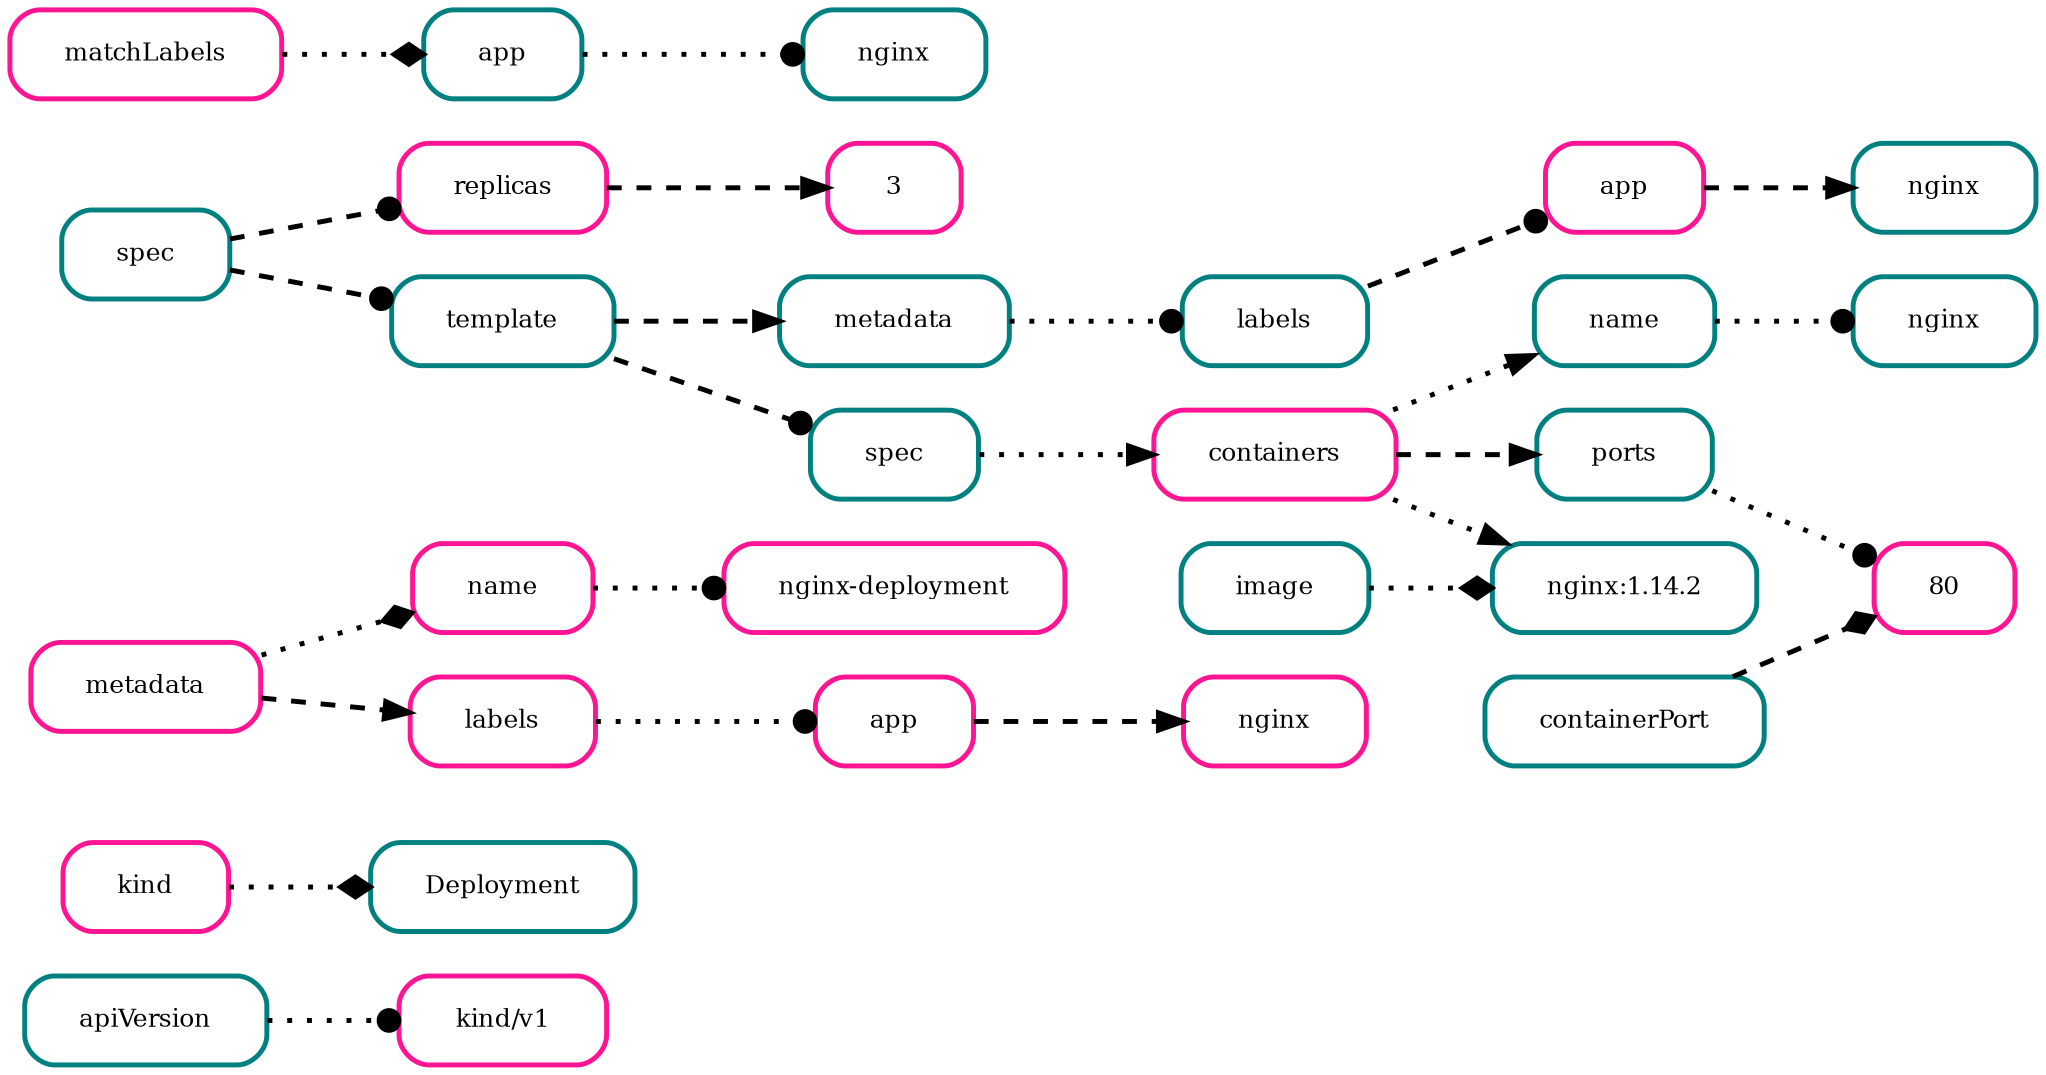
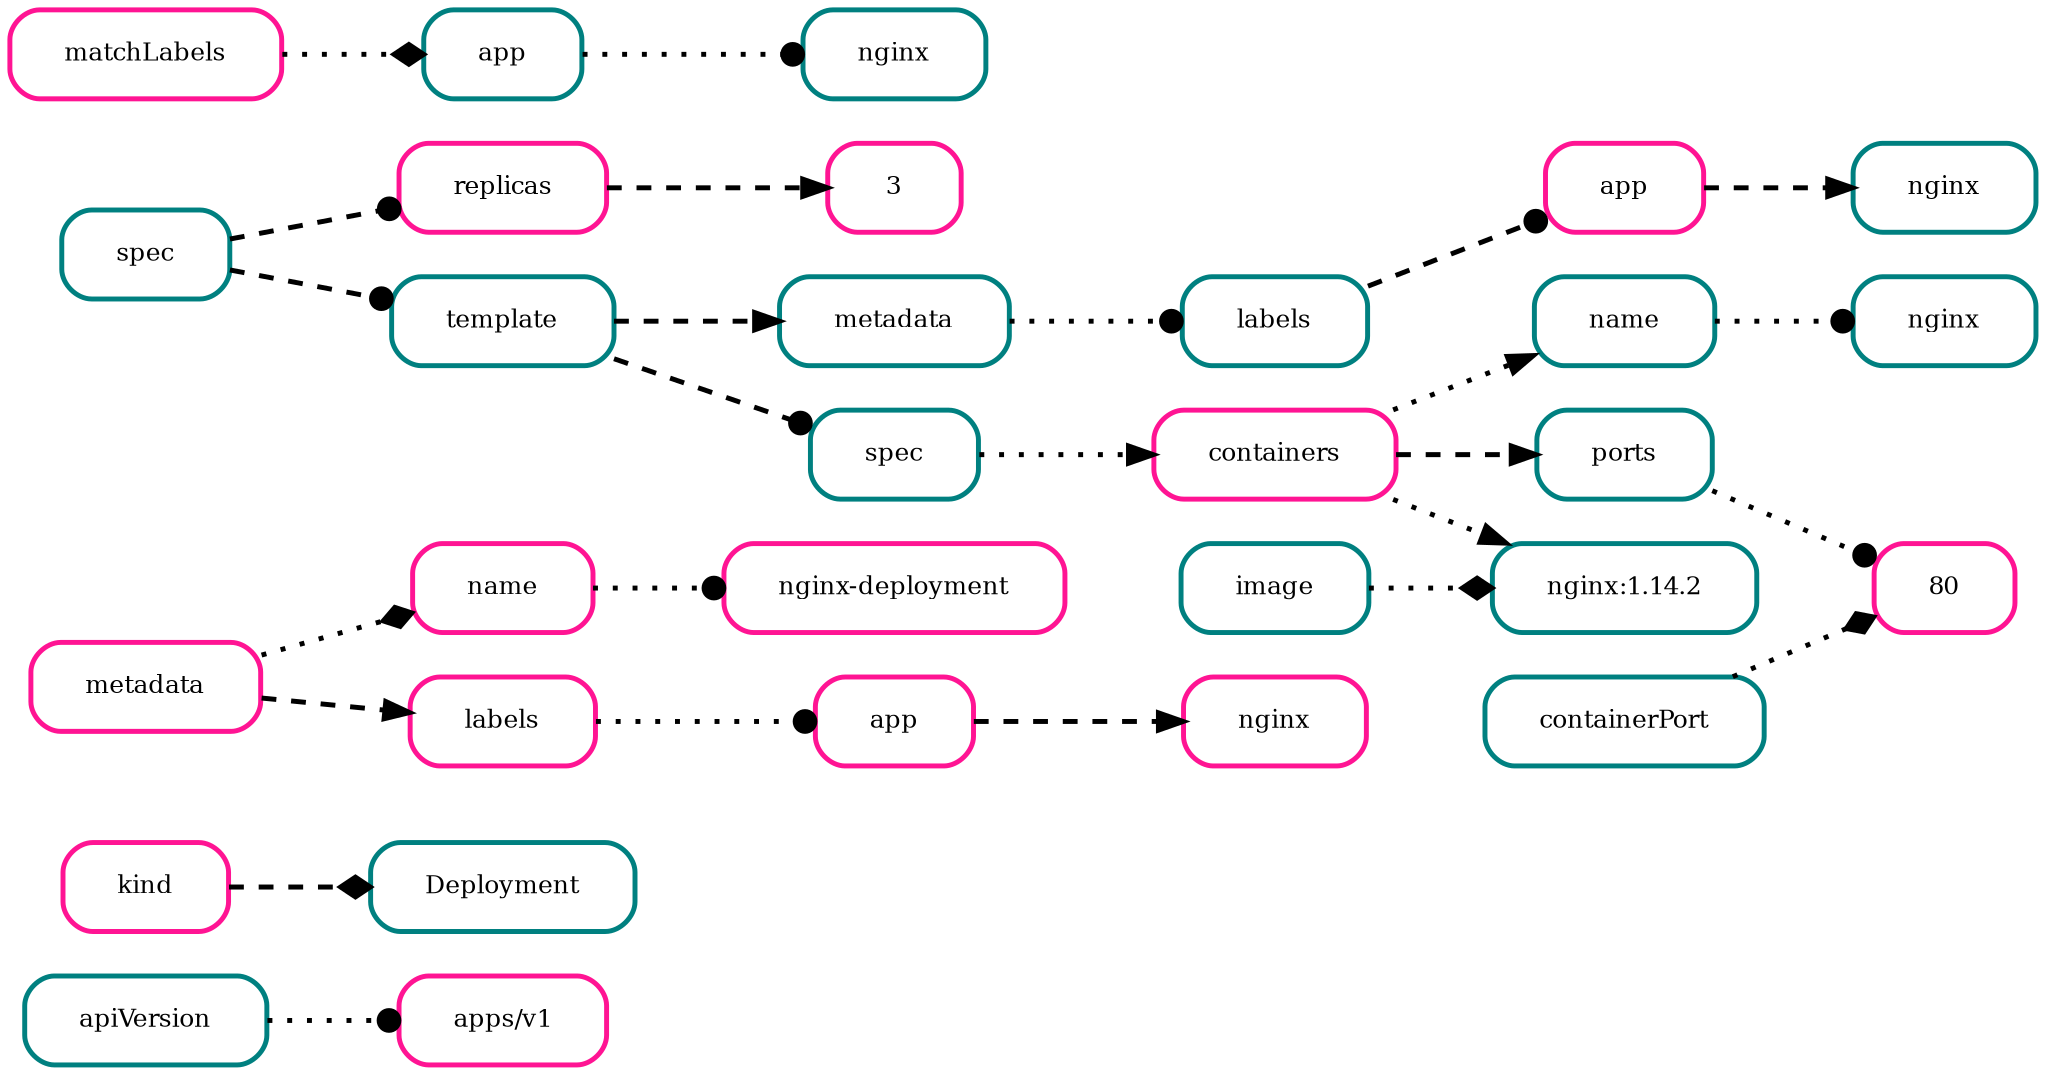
(1790, 653) -> (1790, 653)
(284, 887) -> (284, 887)
(503, 1020) -> (503, 1020)
